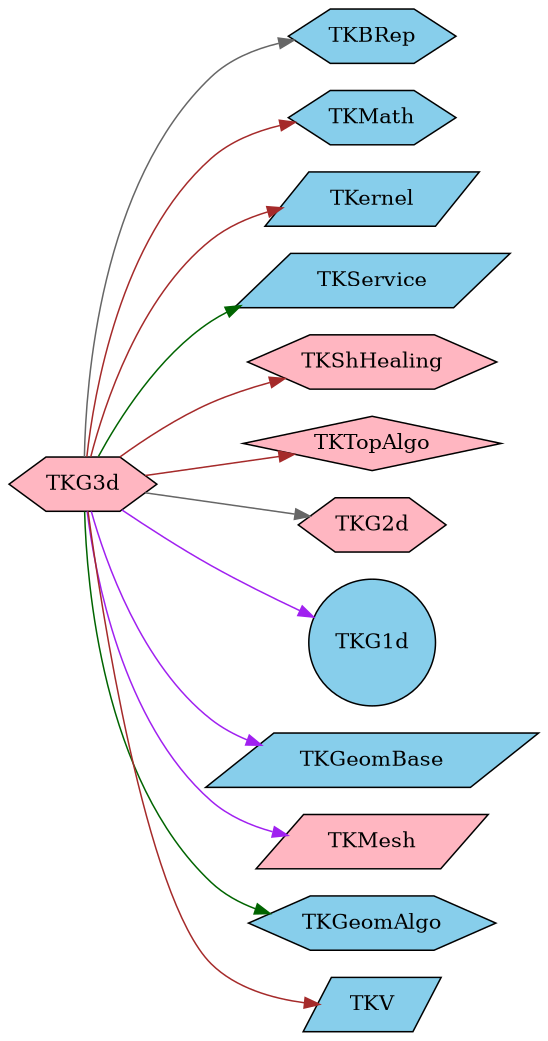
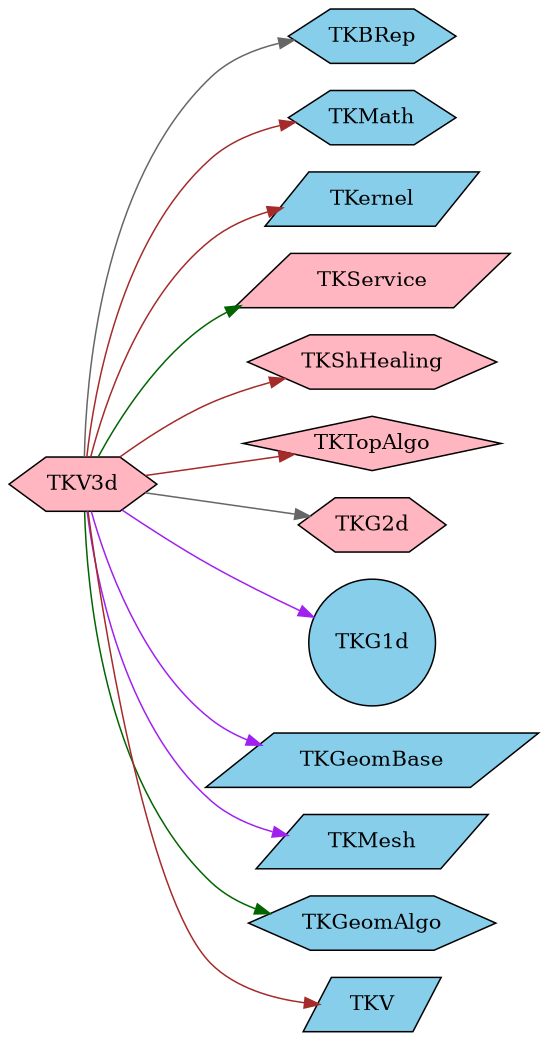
(372, 281) -> (372, 281)
(83, 484) -> (83, 484)
(372, 842) -> (372, 842)
